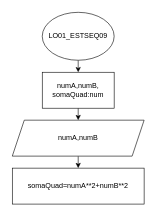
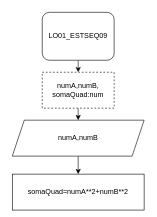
(78, 36) -> (78, 36)
(78, 90) -> (78, 90)
(78, 186) -> (78, 192)
